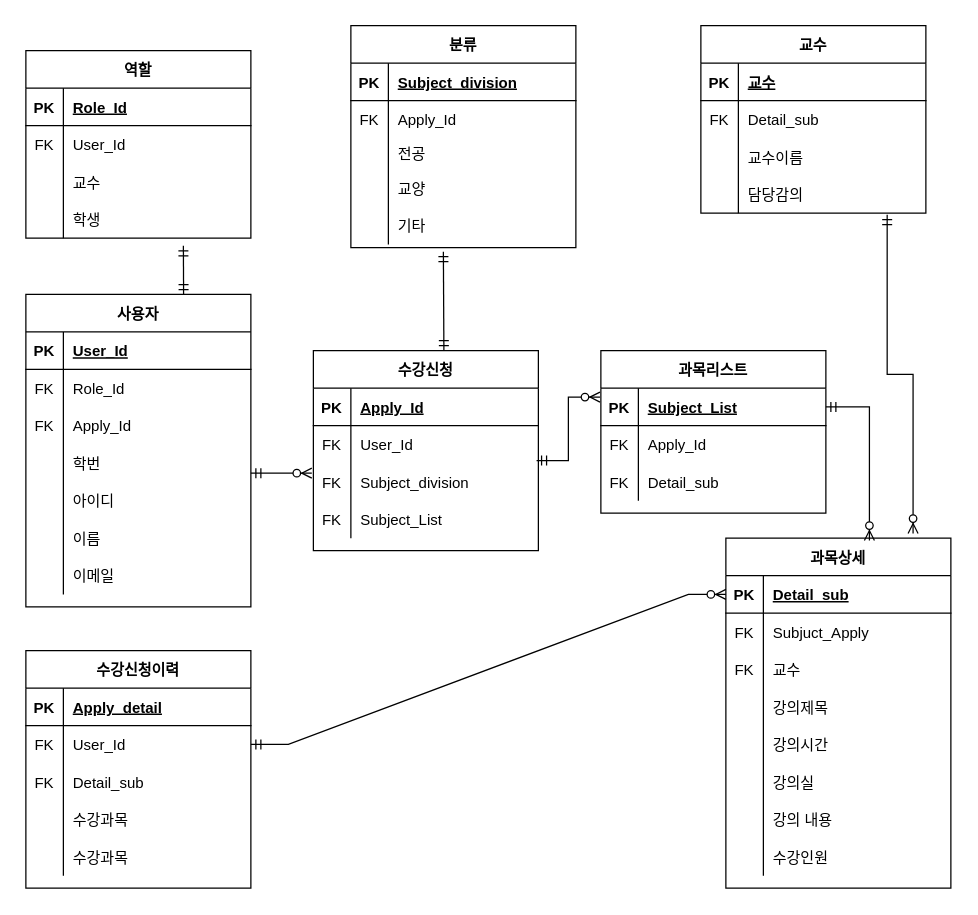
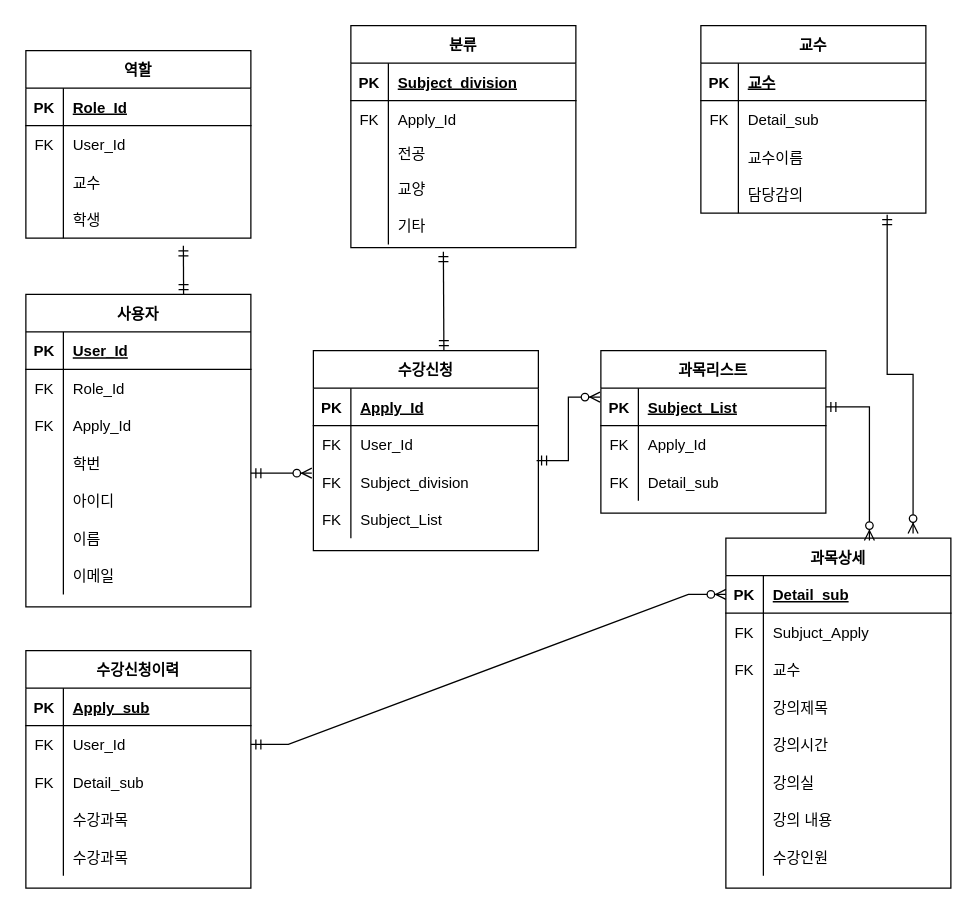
(117, 708) -> (108, 708)
